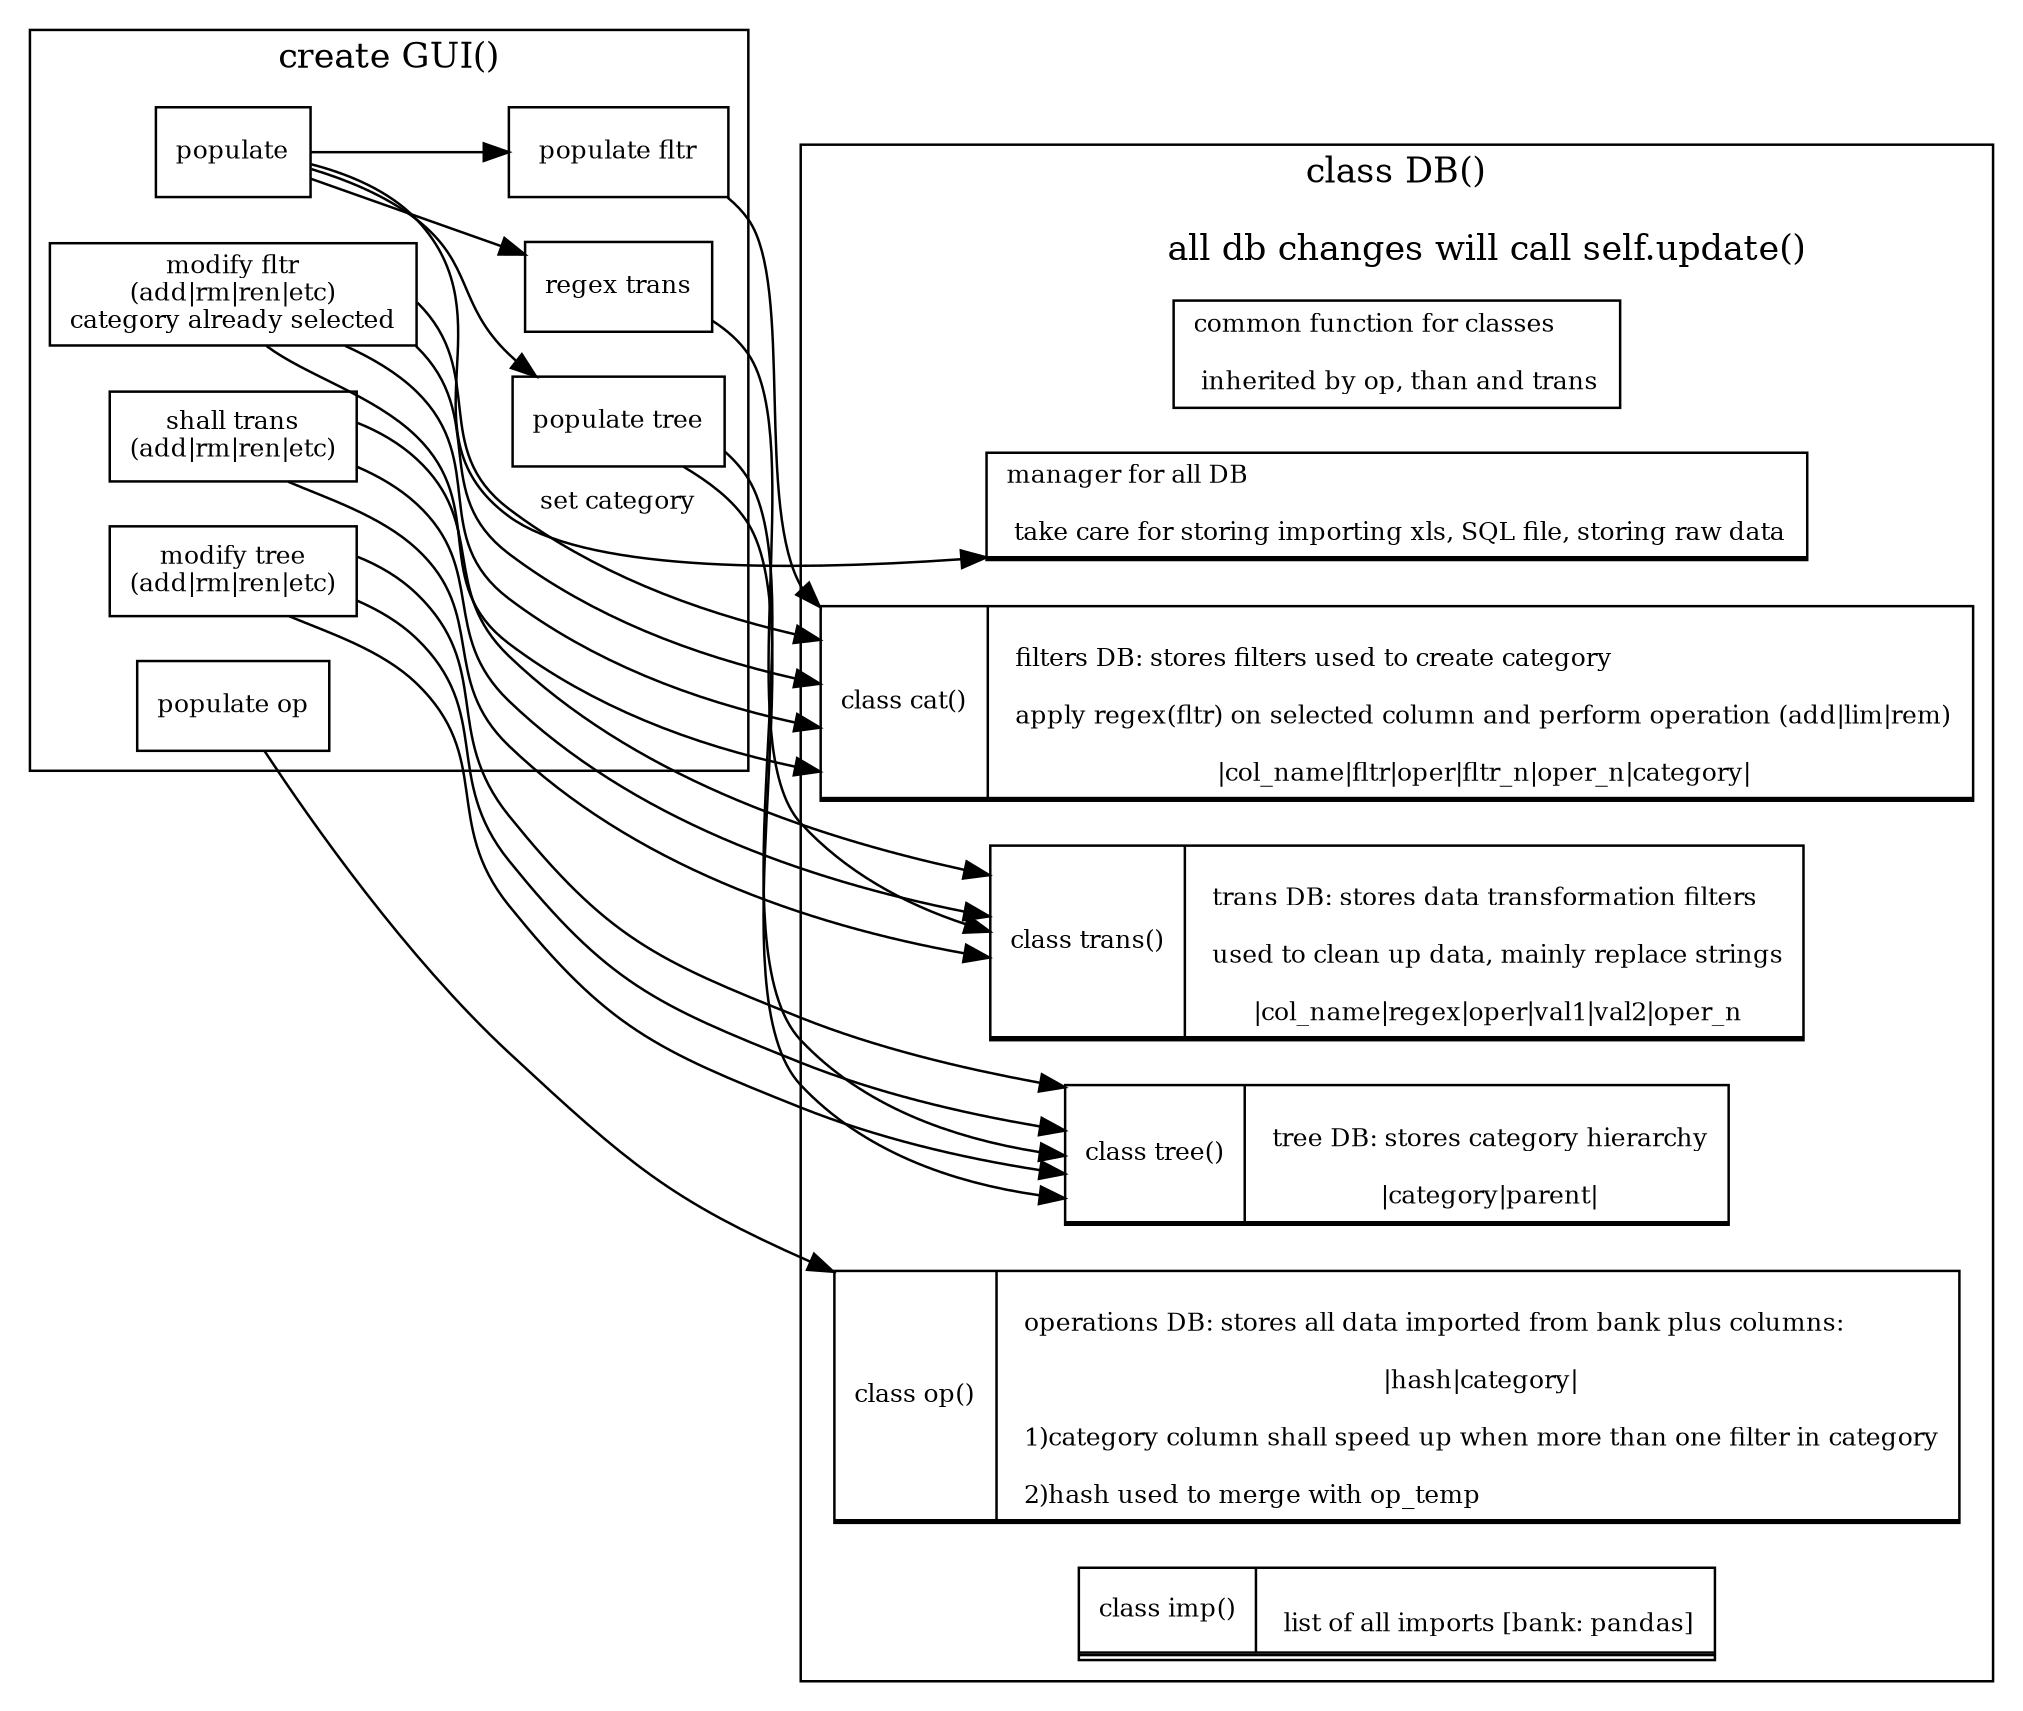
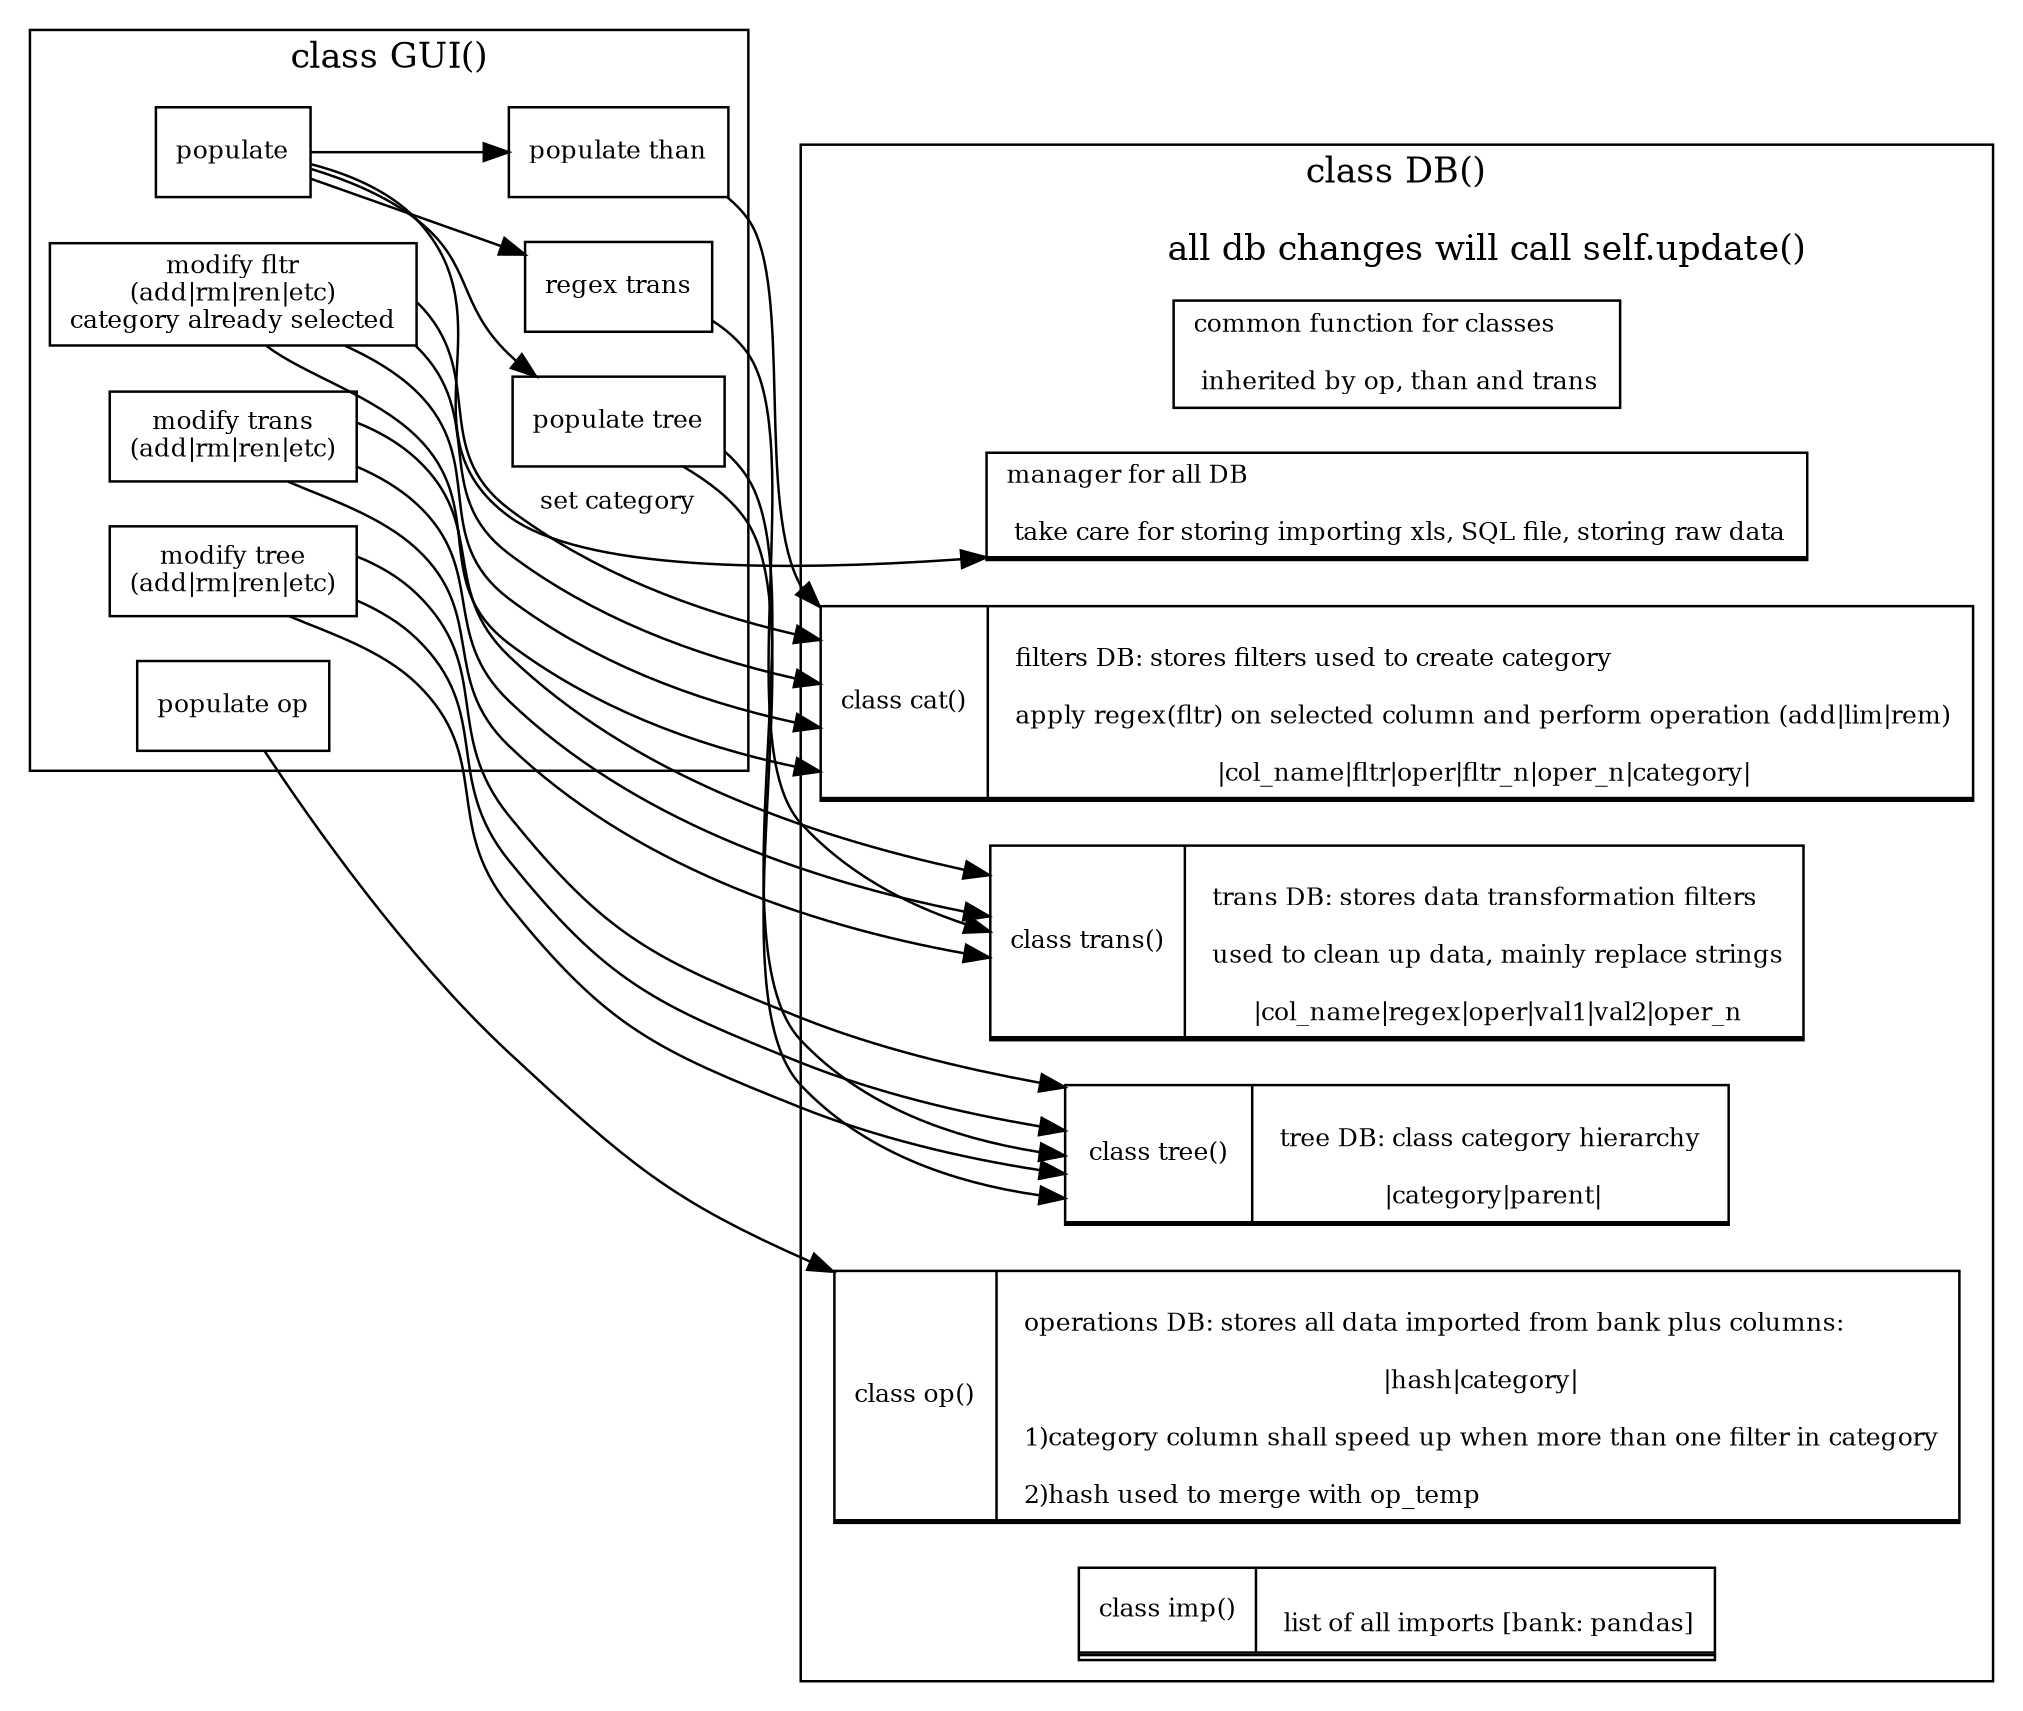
(389, 59) -> (389, 59)
(619, 152) -> (619, 152)
(233, 437) -> (233, 437)
(1487, 1139) -> (1487, 1139)
